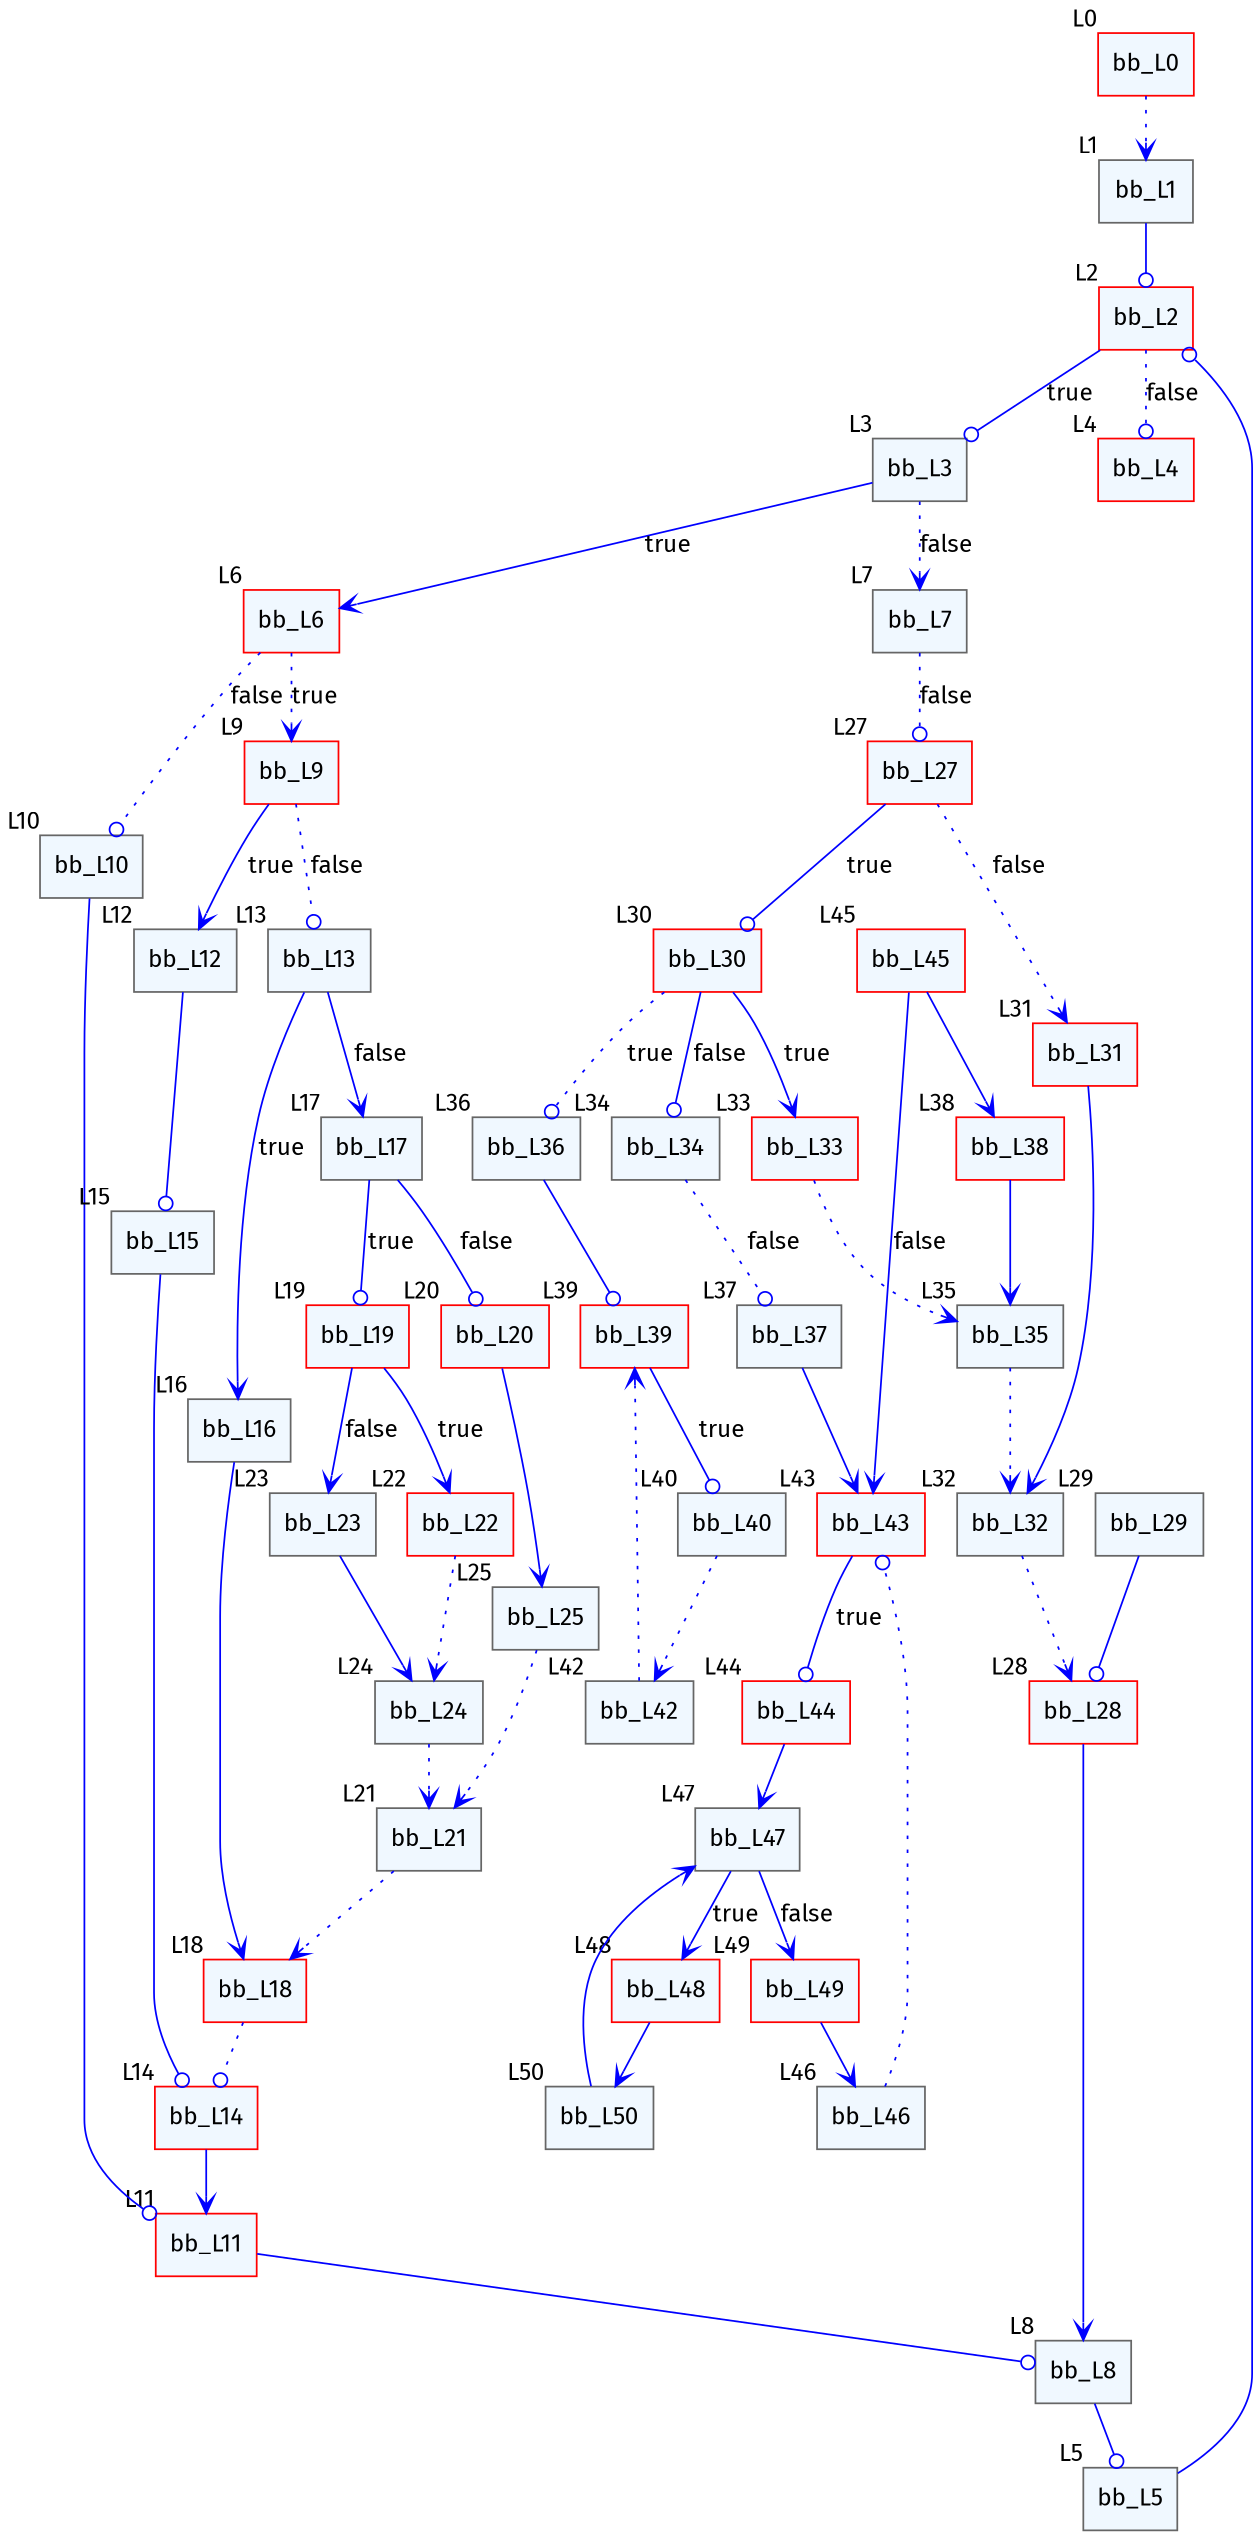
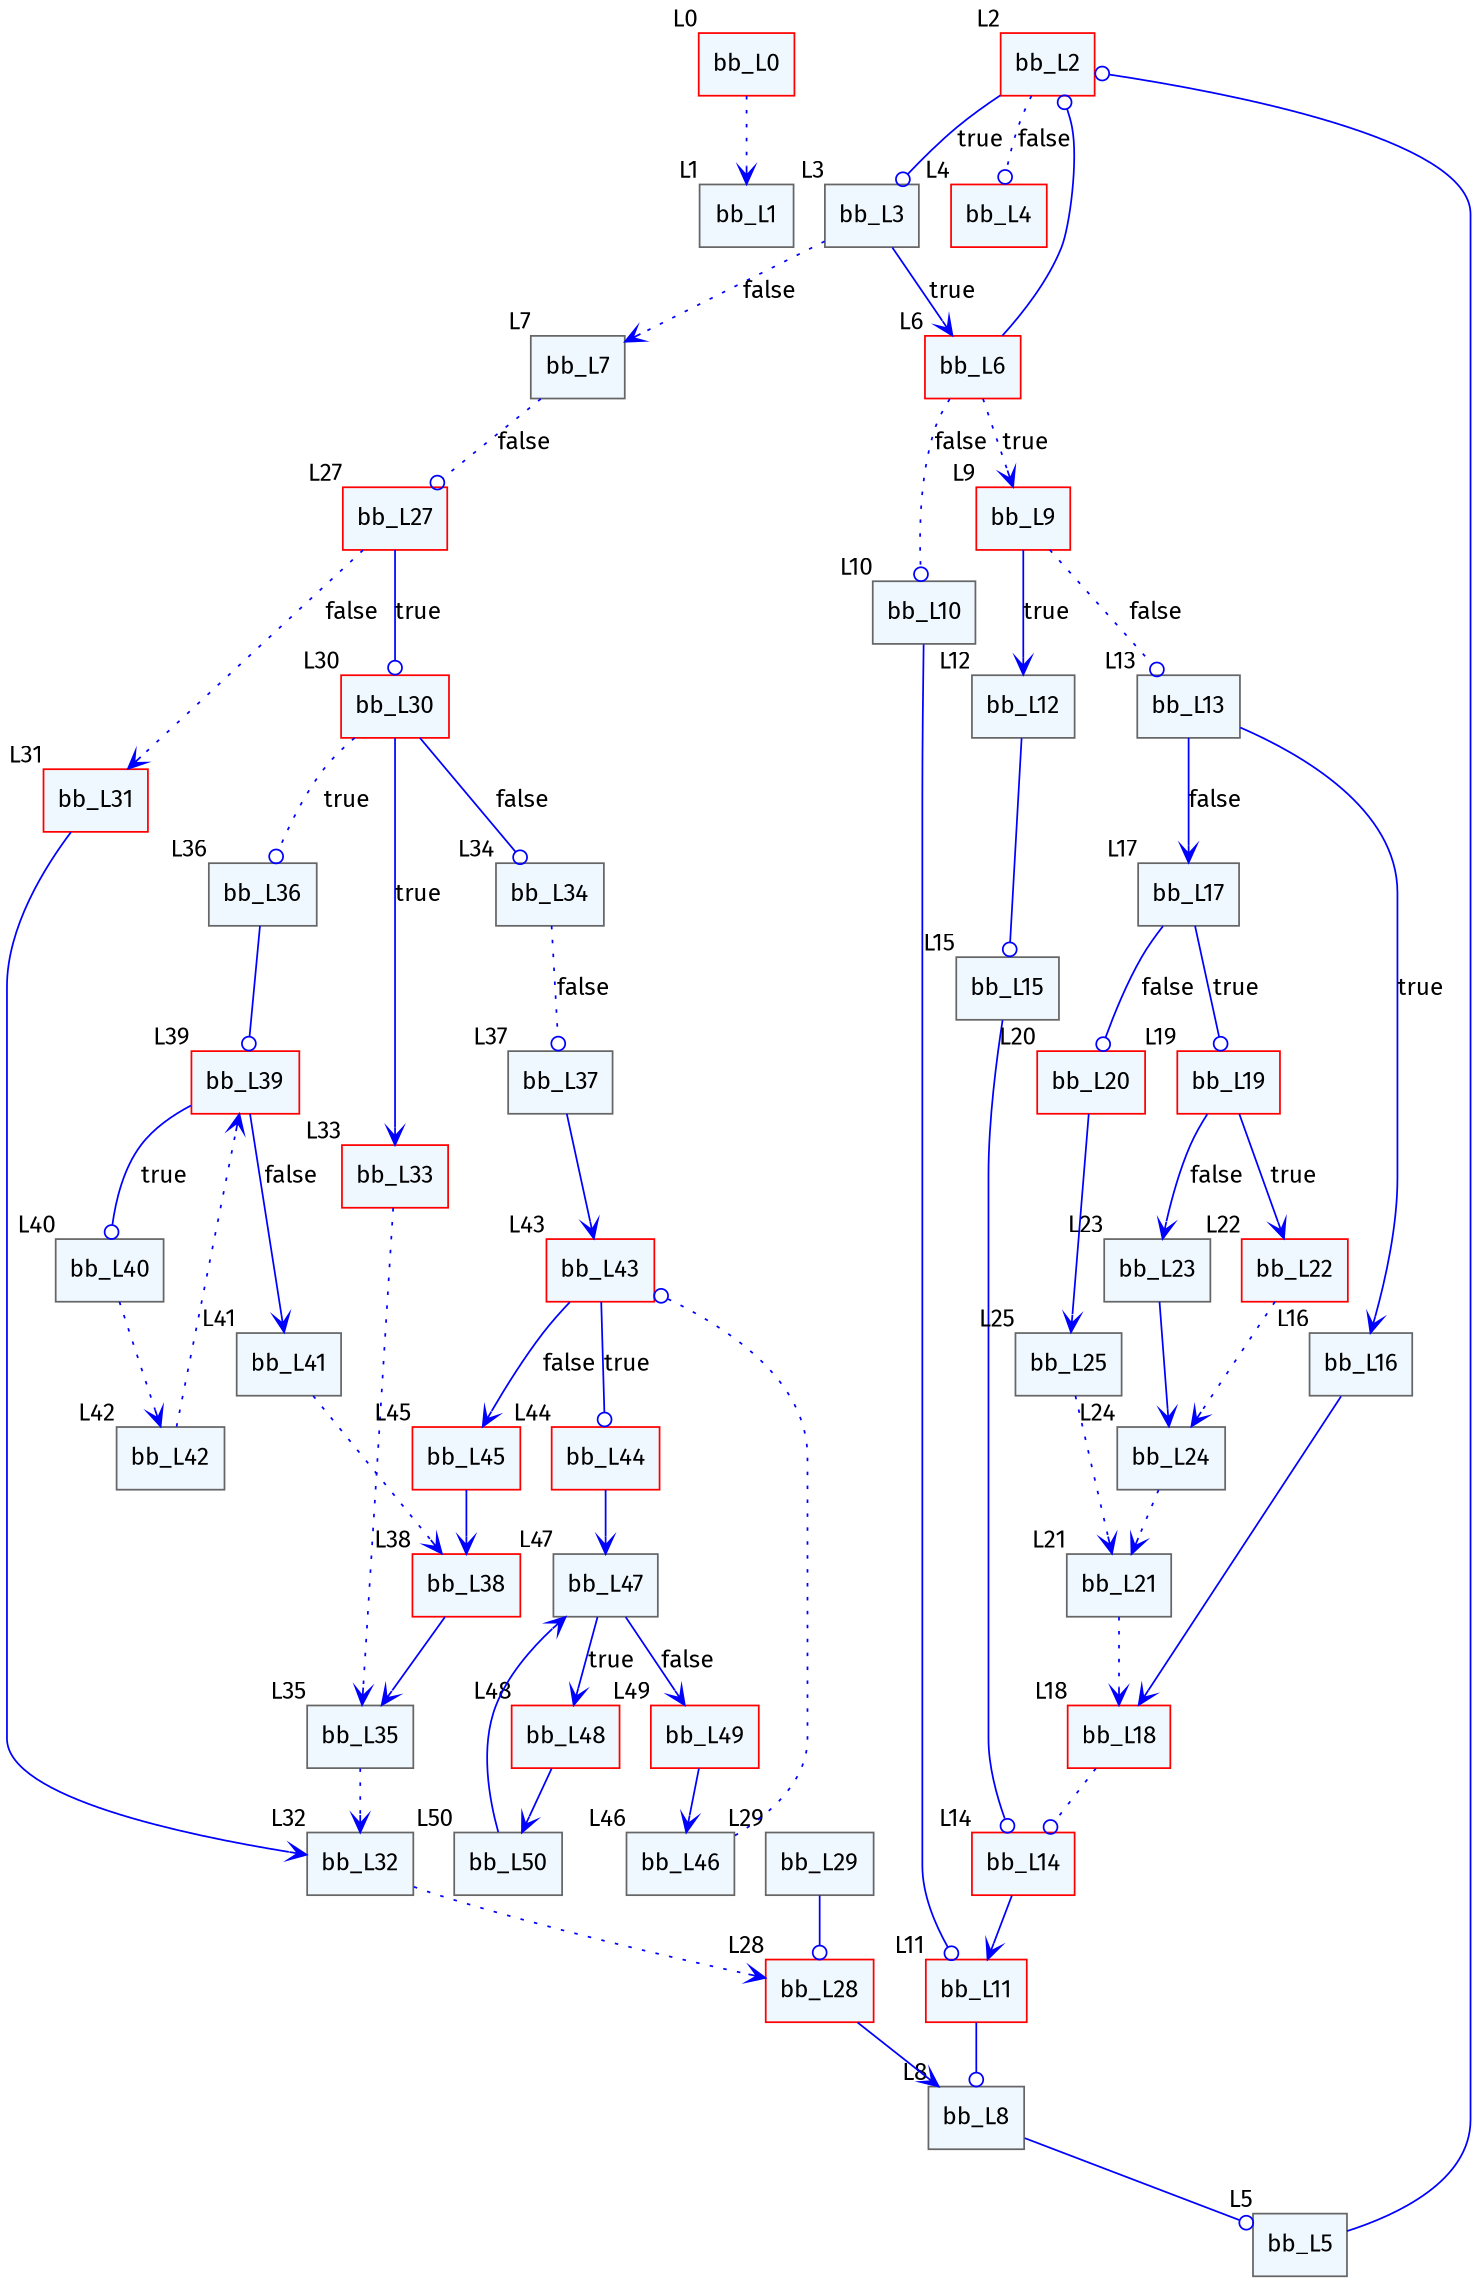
(1146, 248) -> (1066, 231)
(892, 1234) -> (528, 1354)
none -> (289, 1364)
